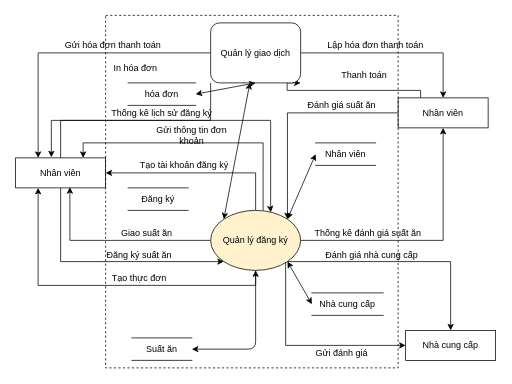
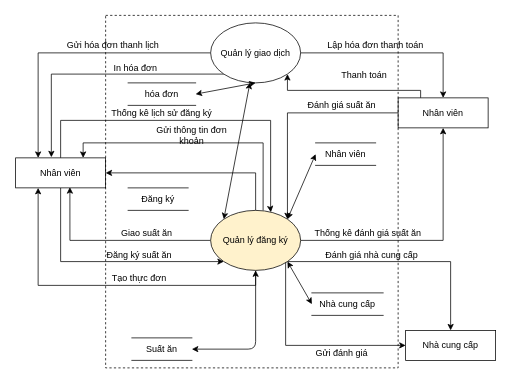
(113, 45) -> (113, 45)
(255, 53) -> (255, 53)
(184, 165) -> none
